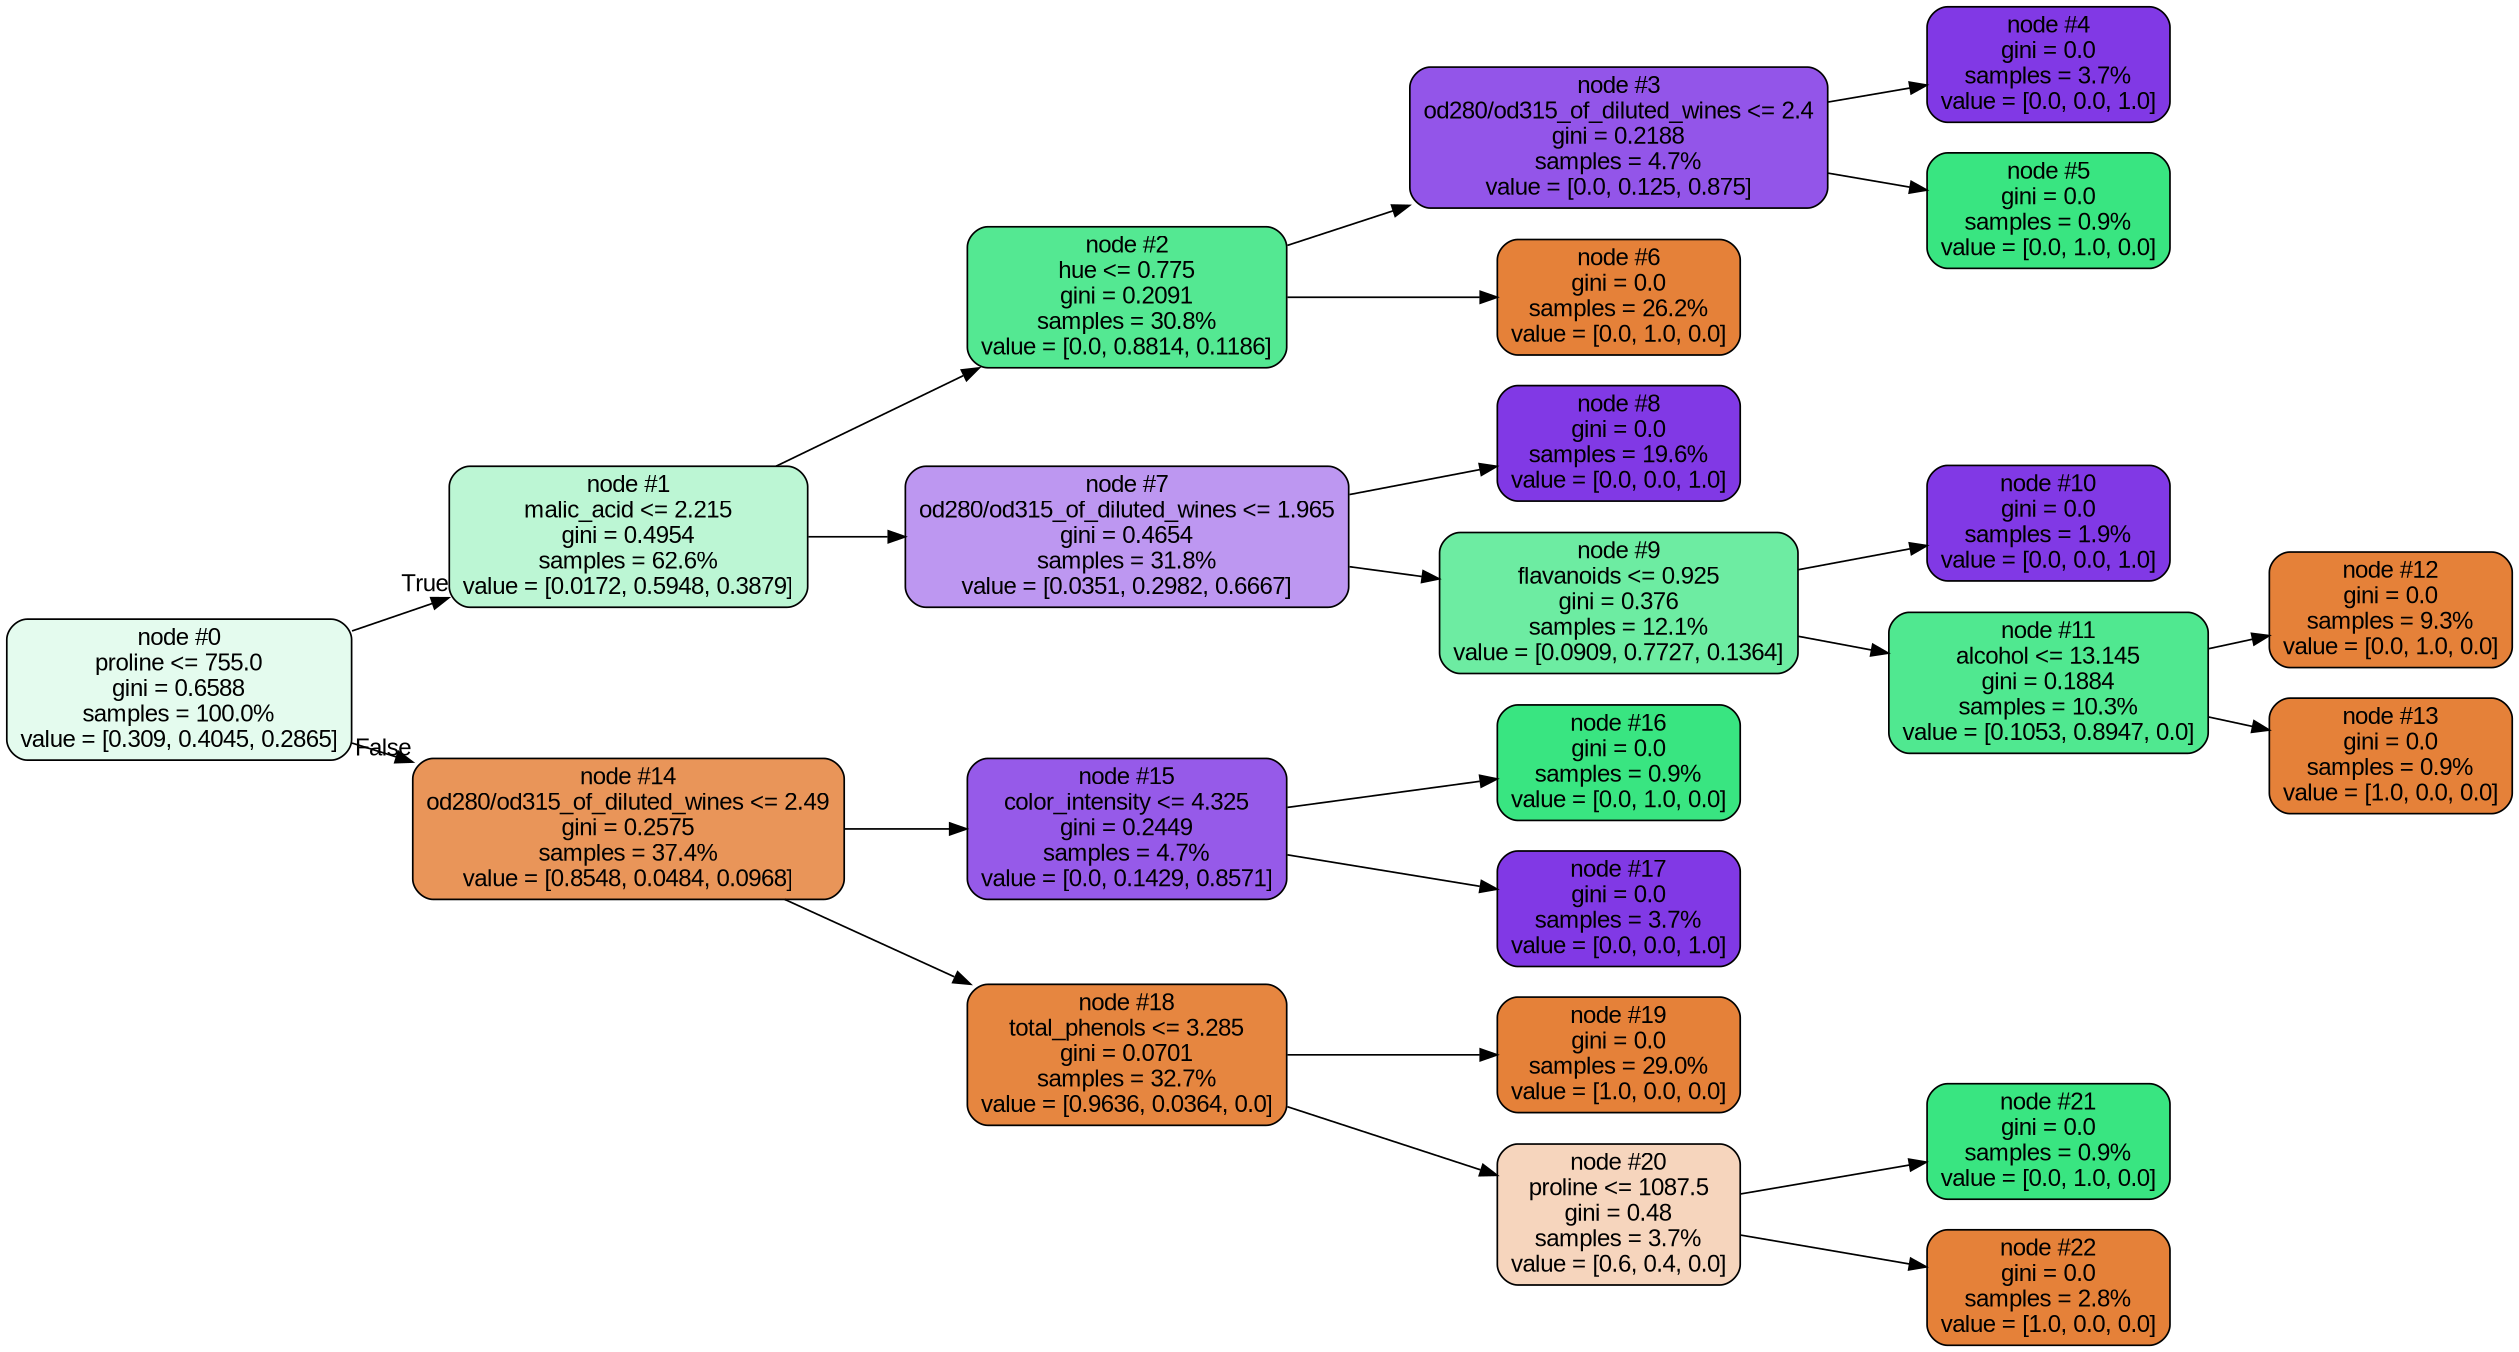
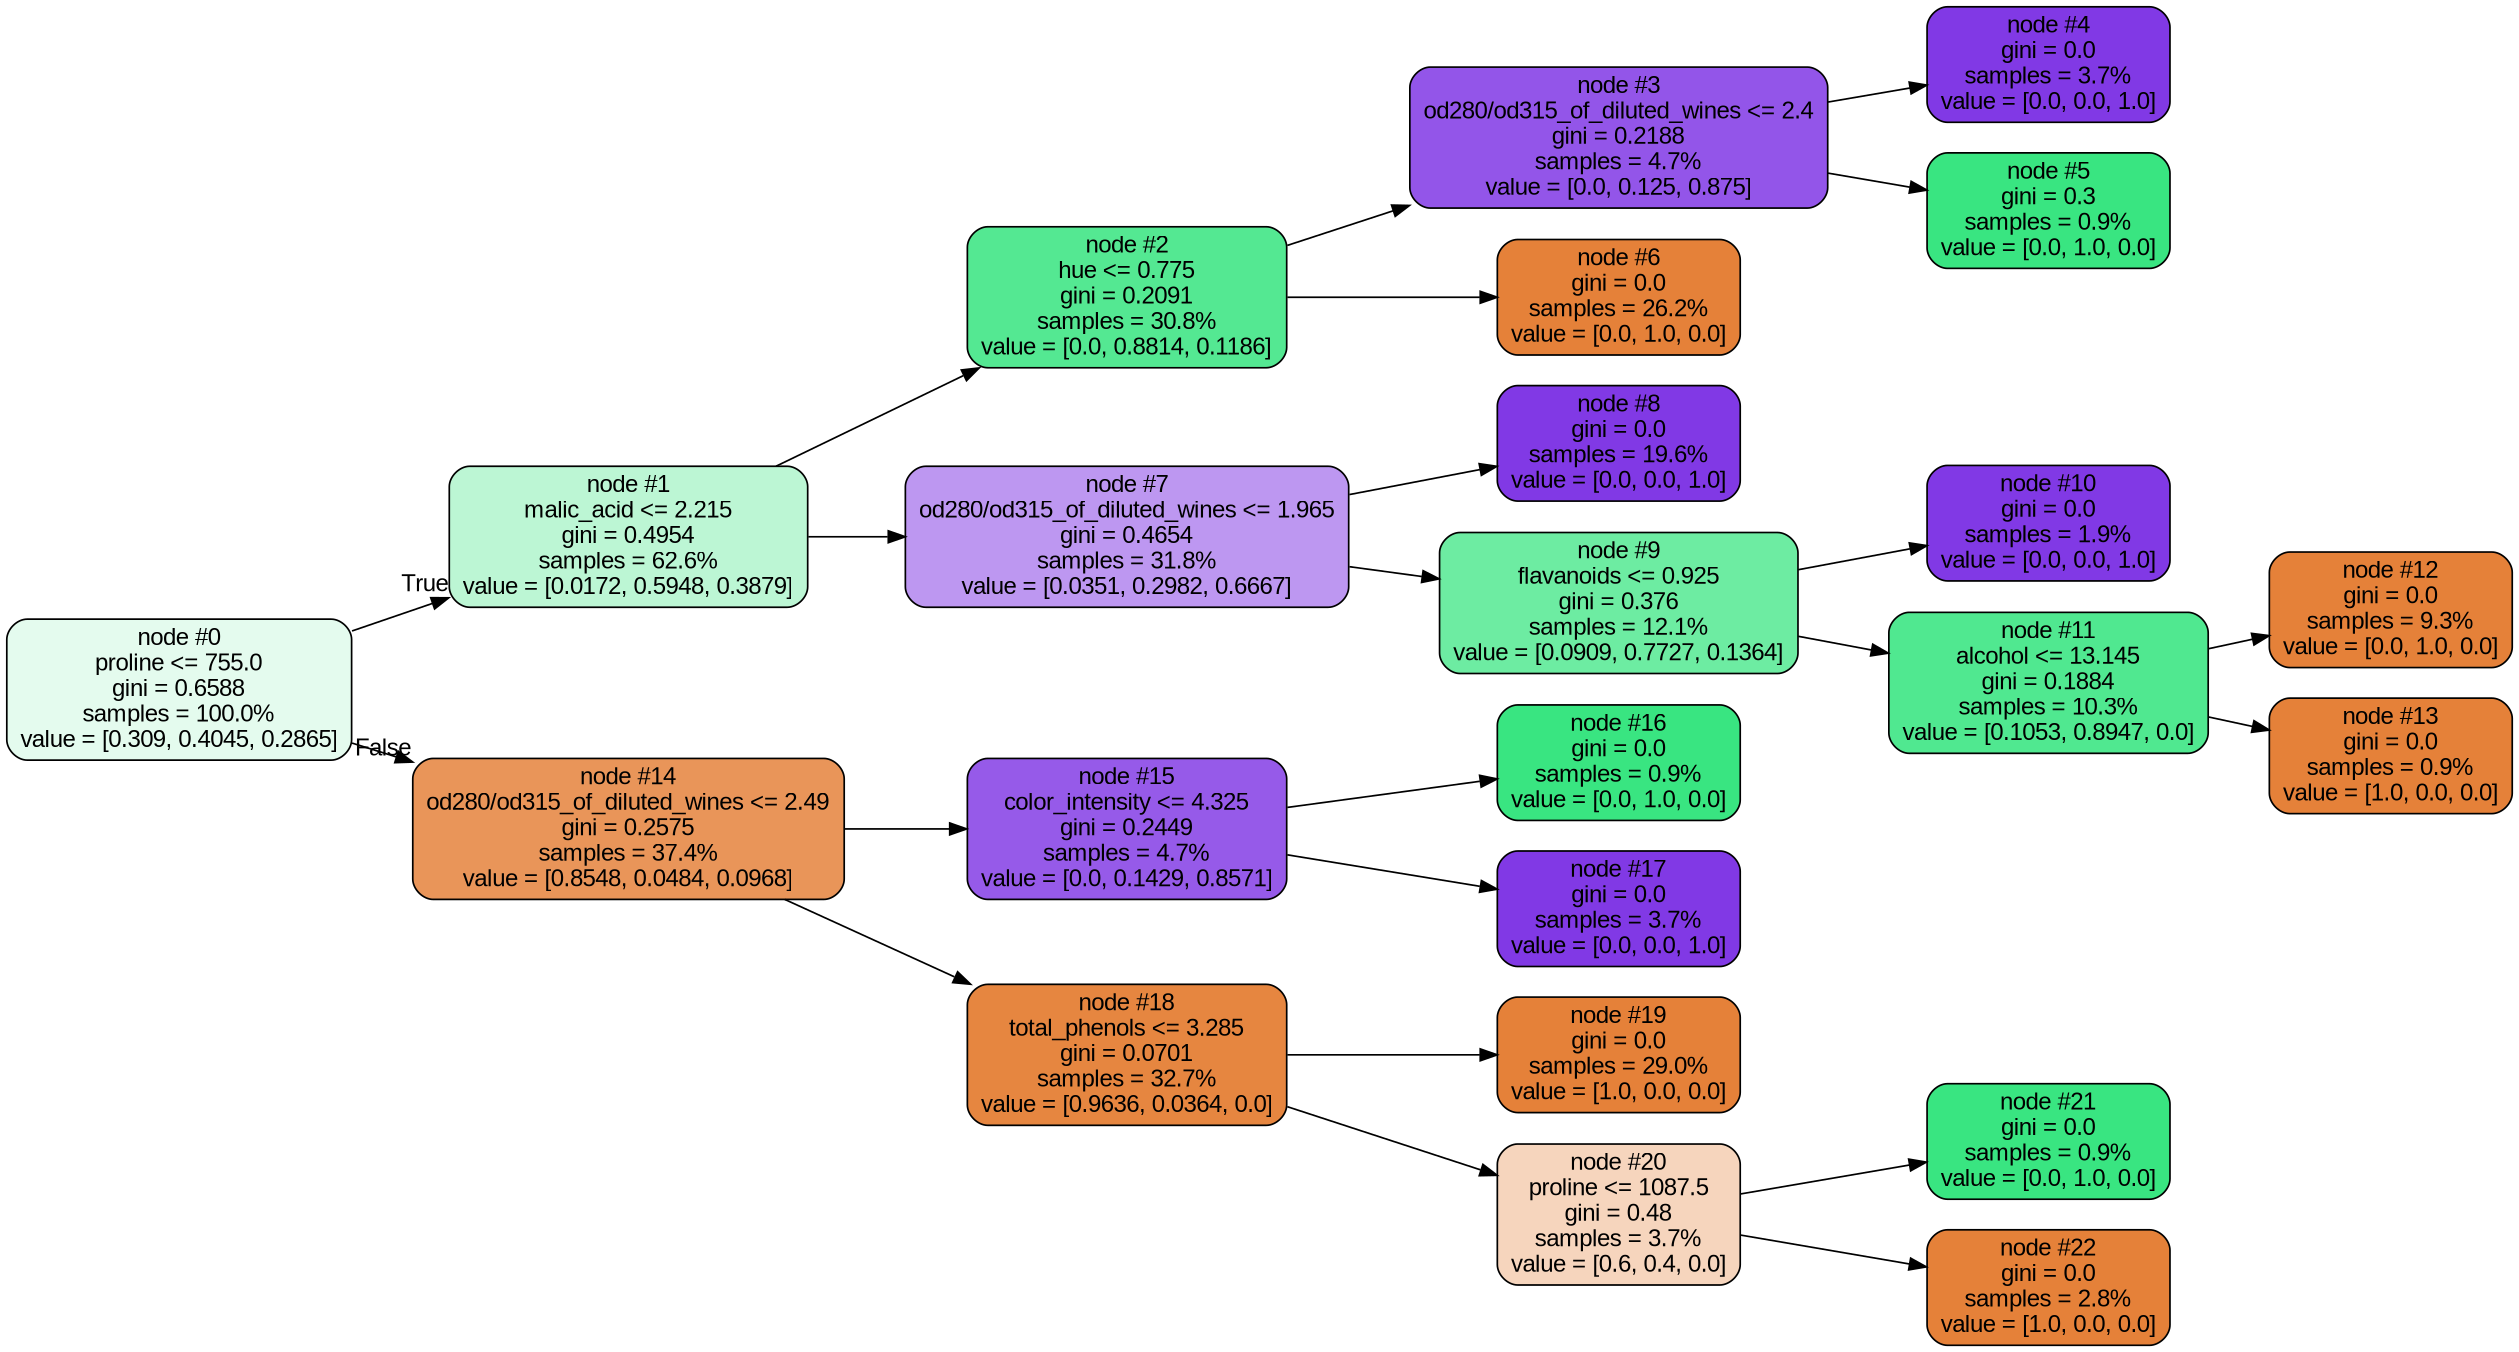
(2049, 211) -> (2049, 211)
